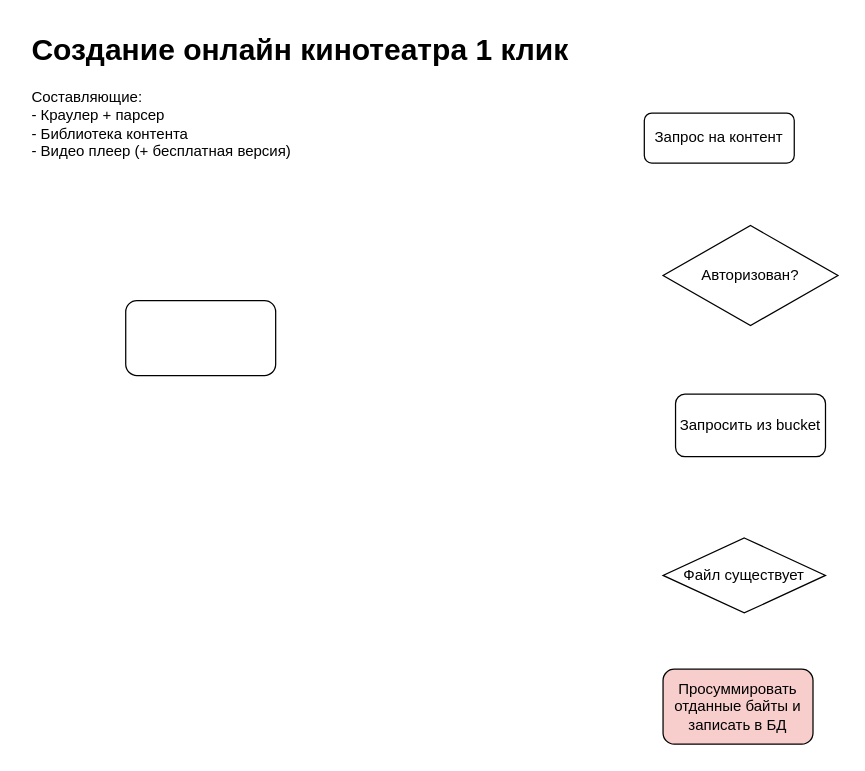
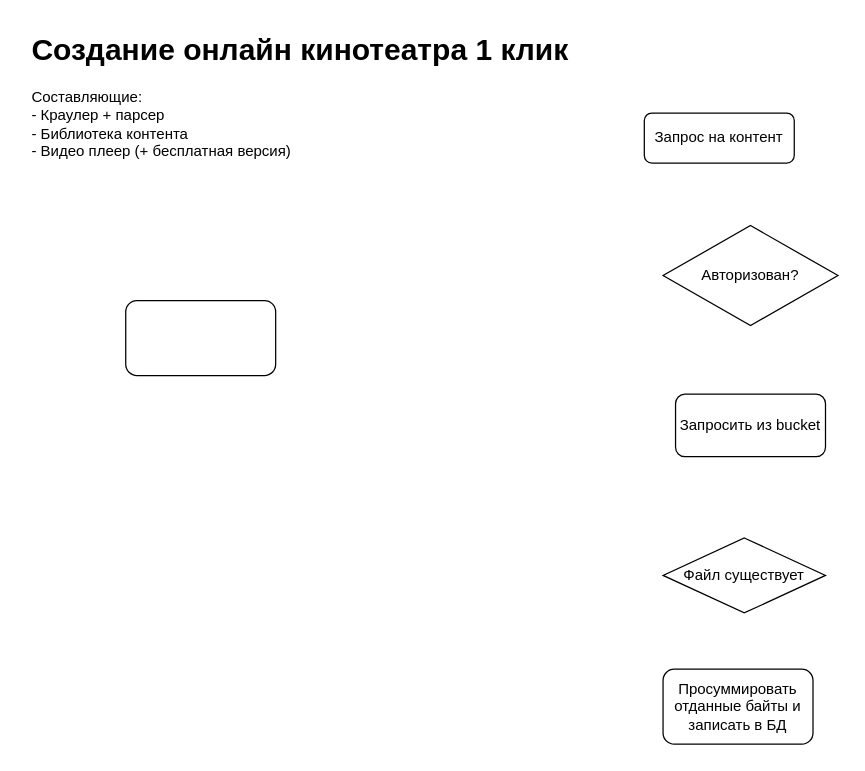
(738, 707) -> (738, 707)
